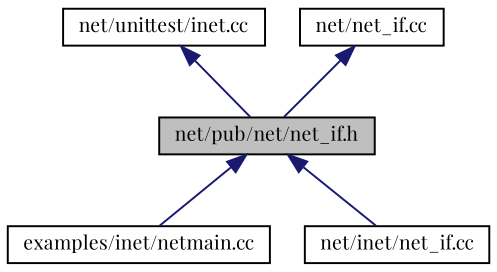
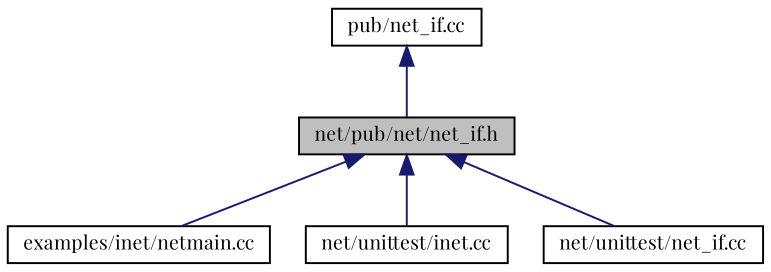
(372, 27) -> (407, 27)
(223, 89) -> (407, 200)
(397, 245) -> (653, 245)
